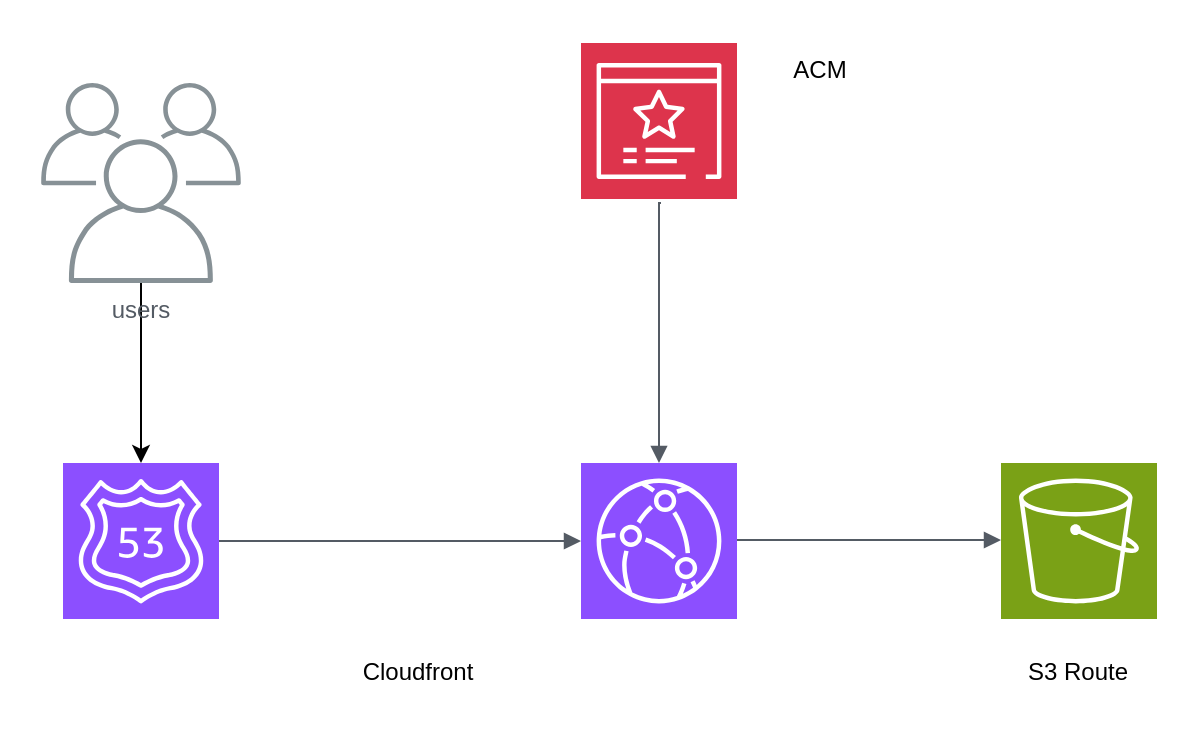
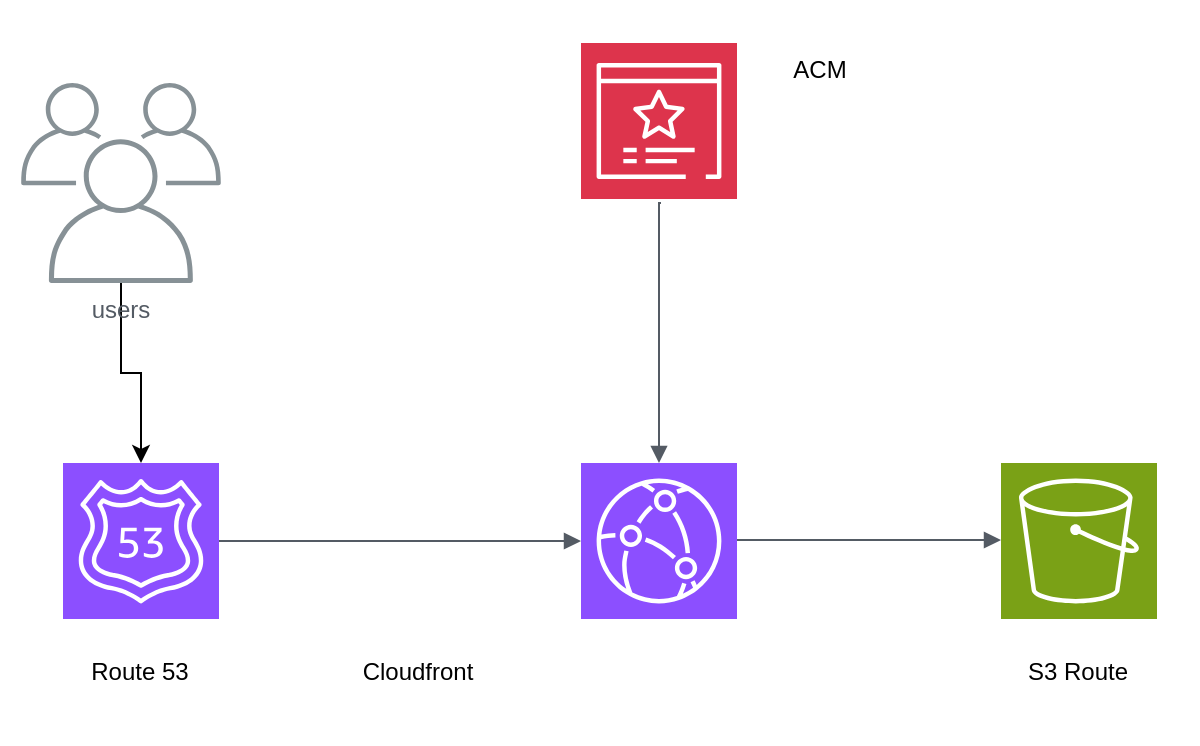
(141, 183) -> (121, 183)
none -> (141, 673)
